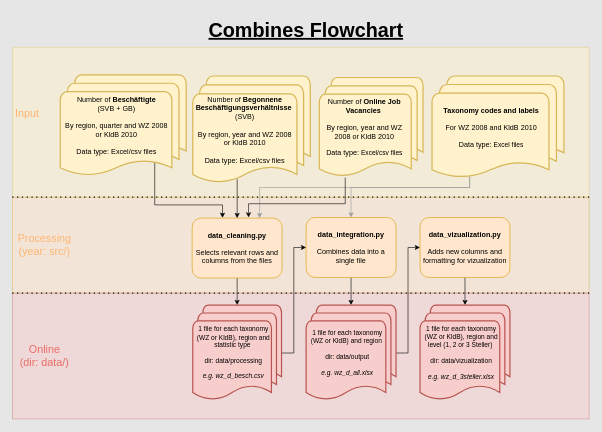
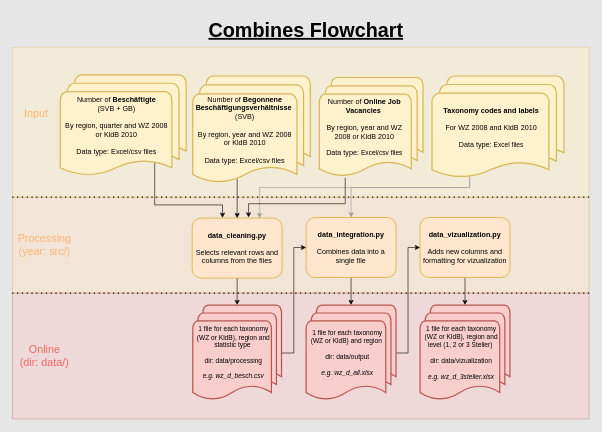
(27, 114) -> (36, 114)
